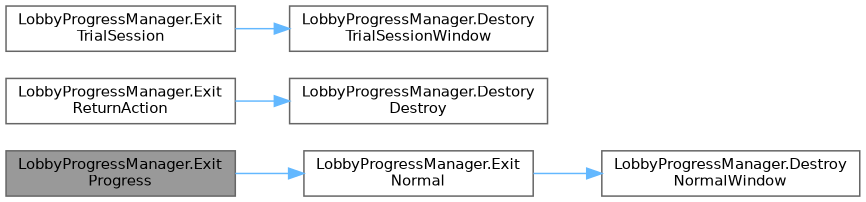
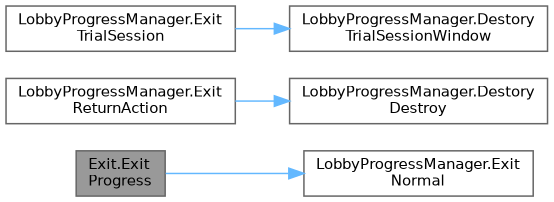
(121, 173) -> (121, 173)
(731, 173) -> none
